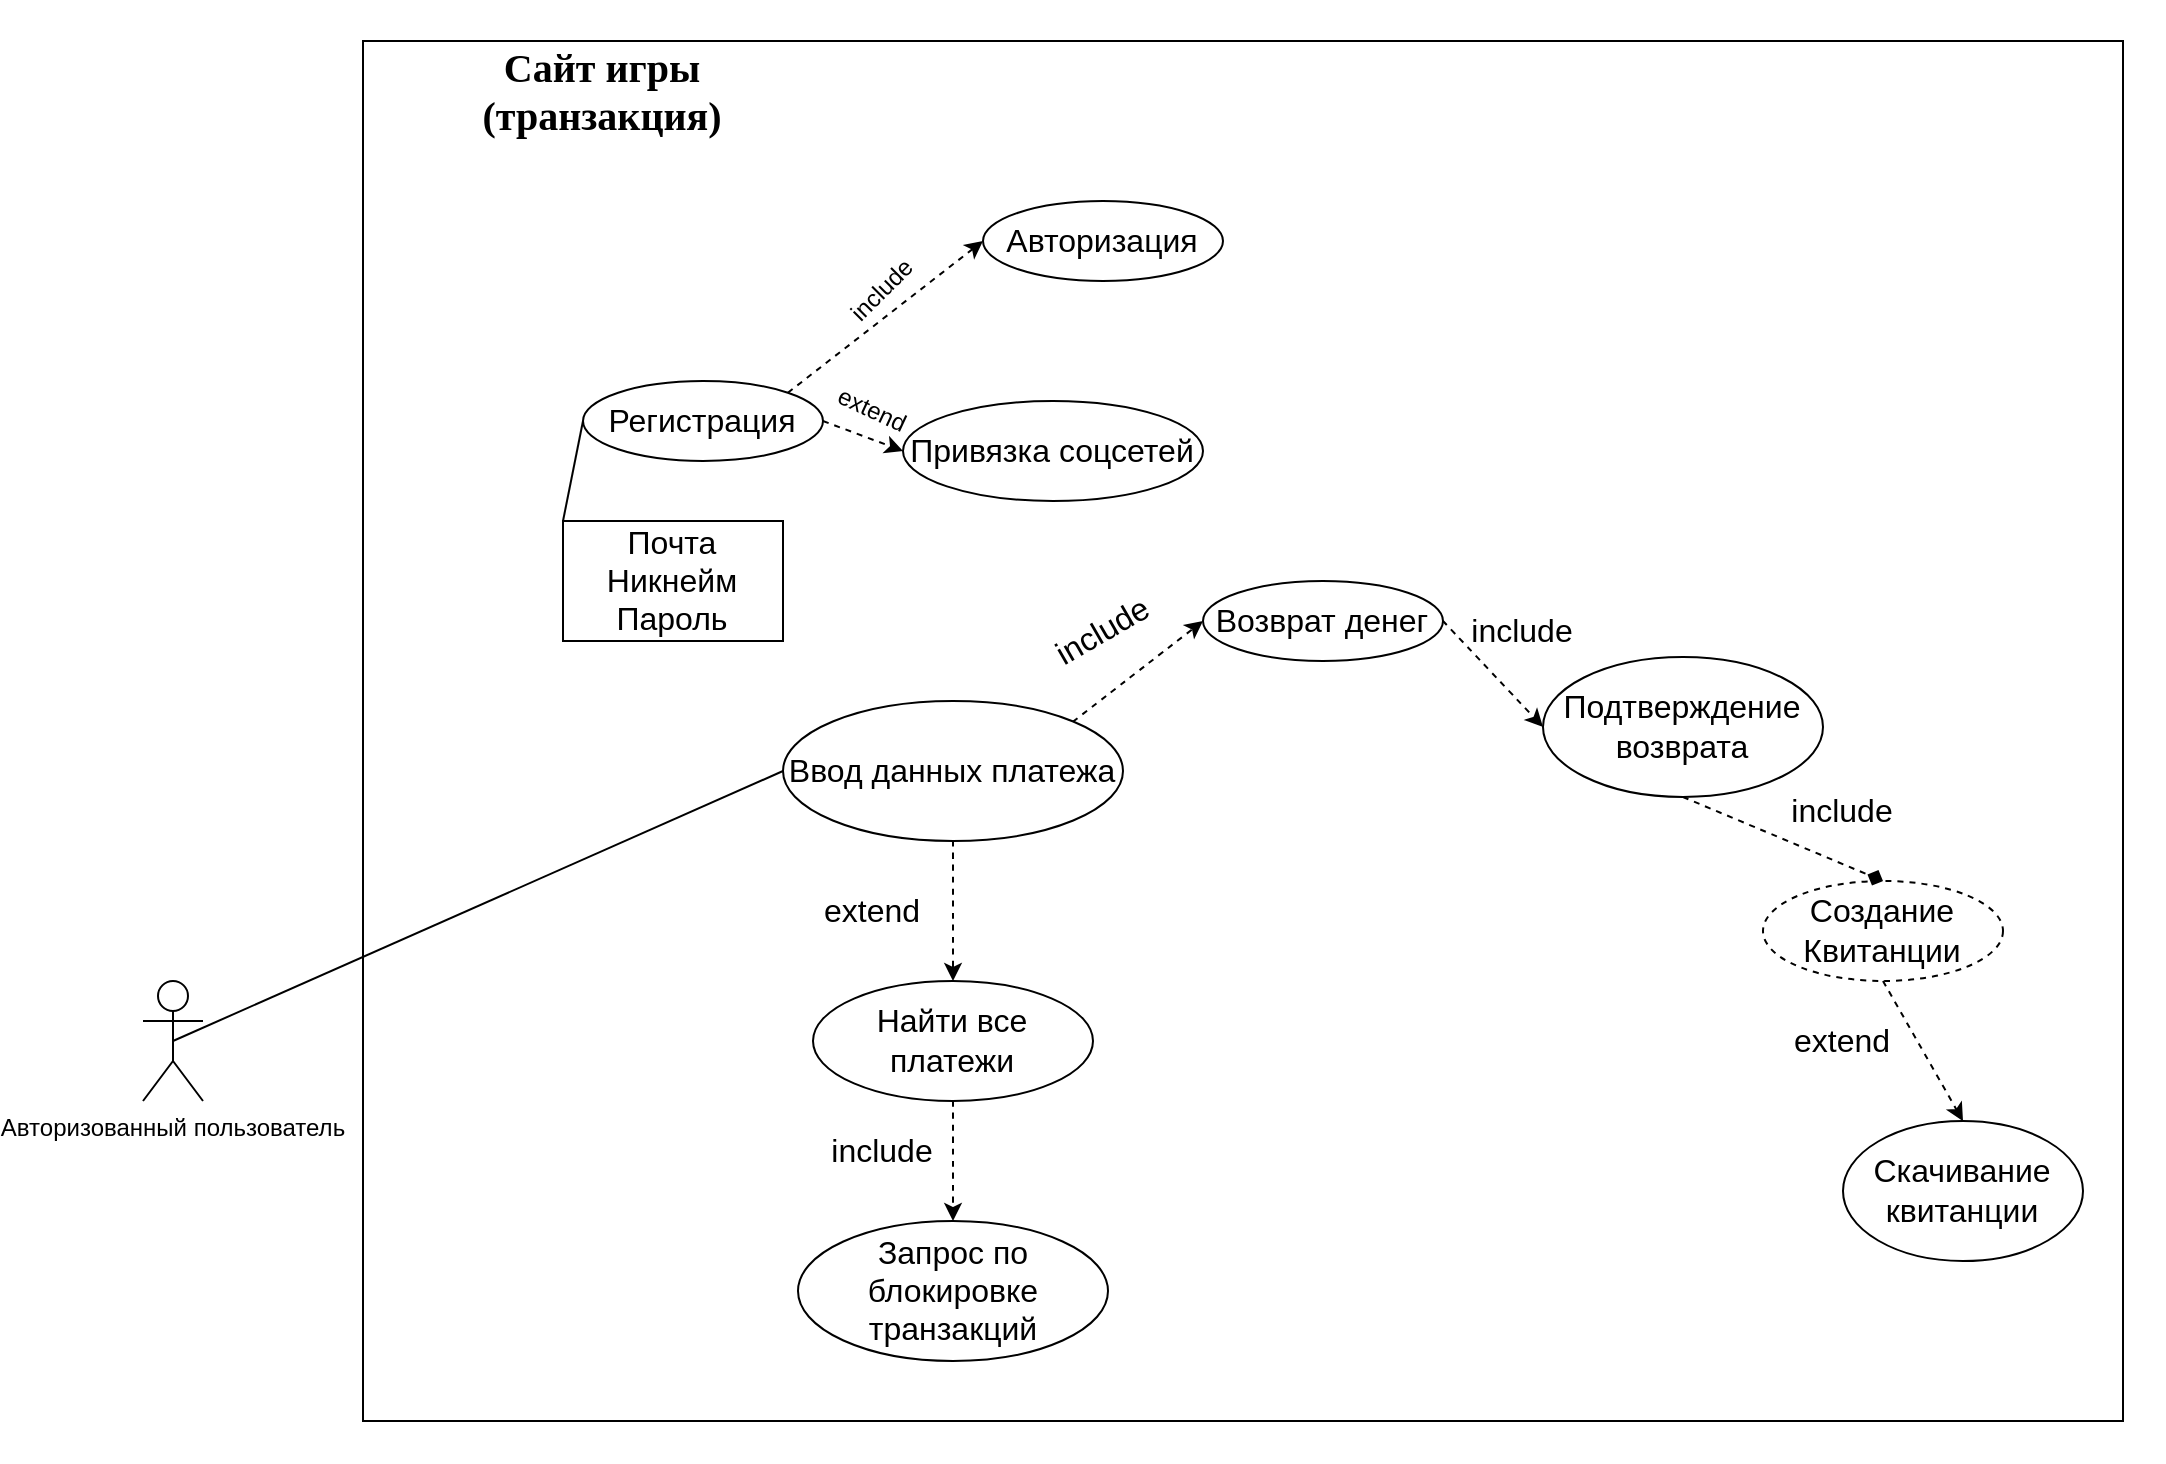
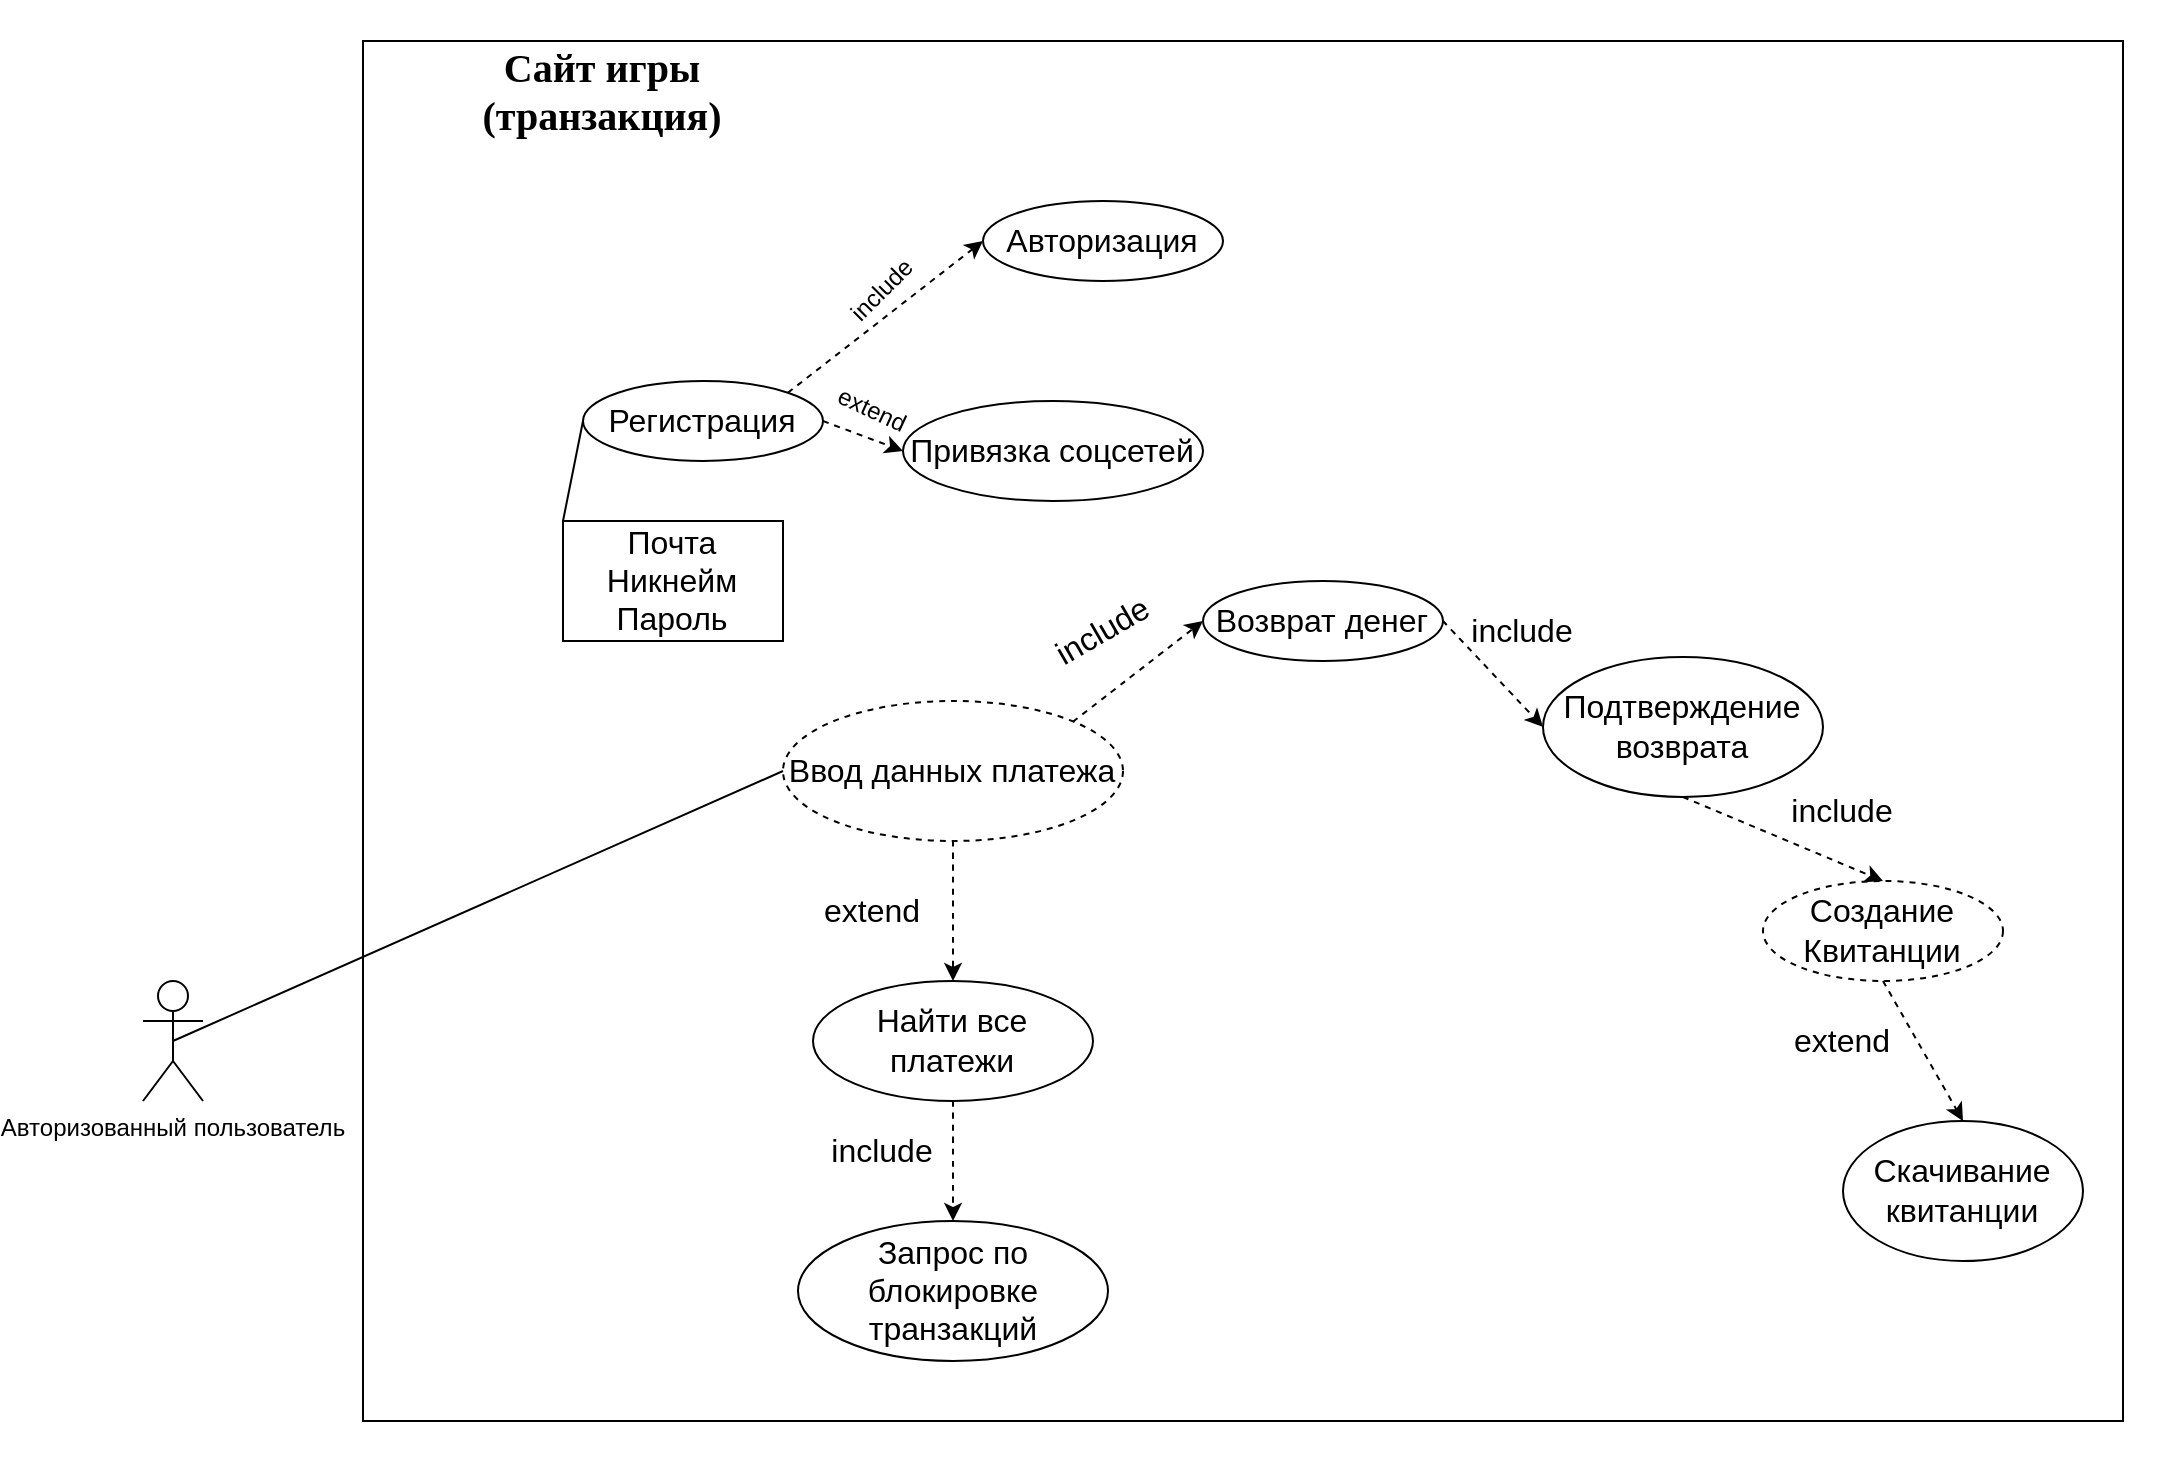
(953, 771) -> (953, 771)
(1867, 874) -> (1868, 875)
